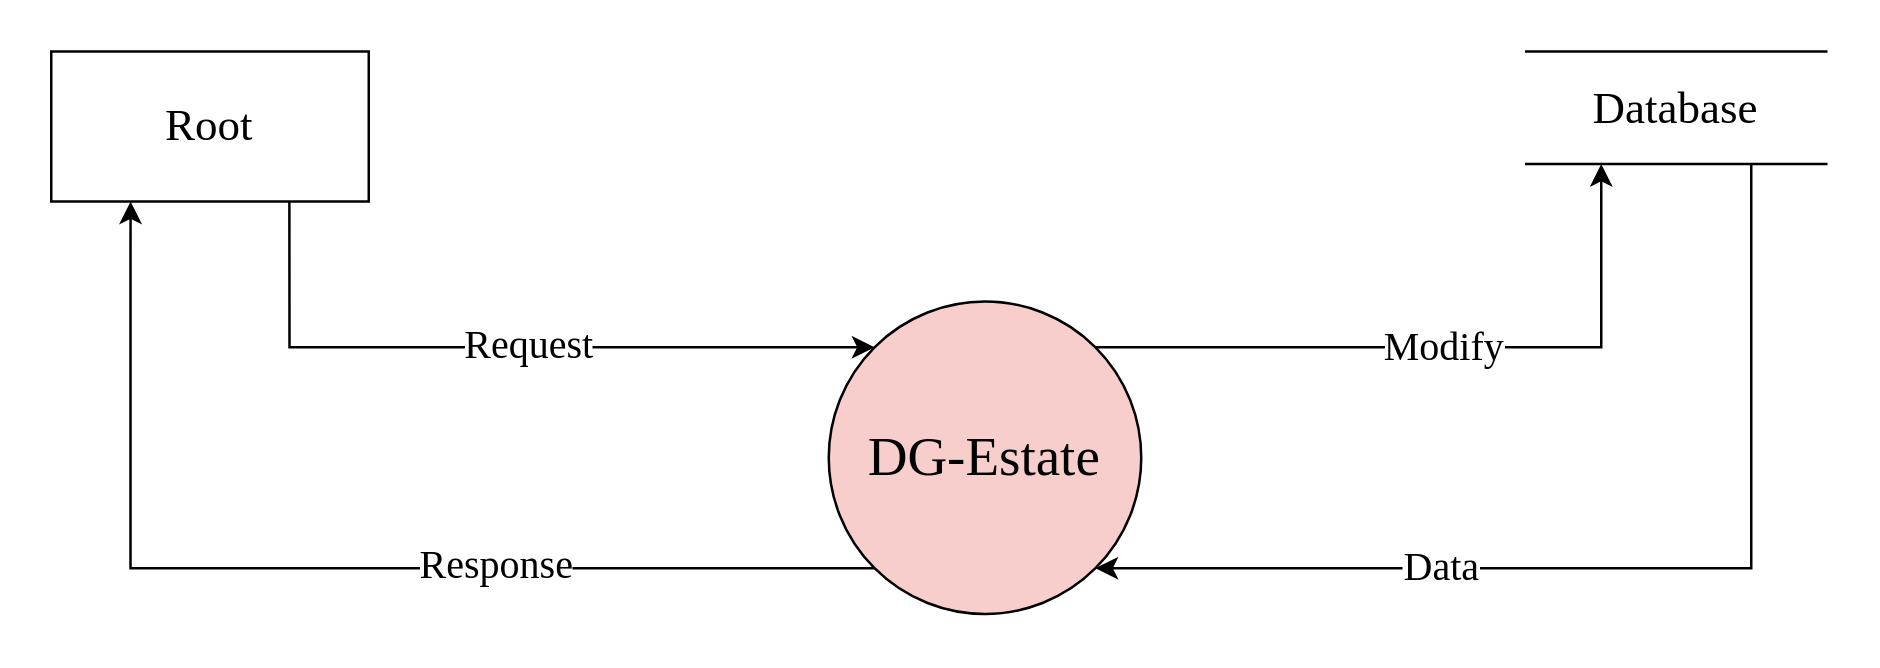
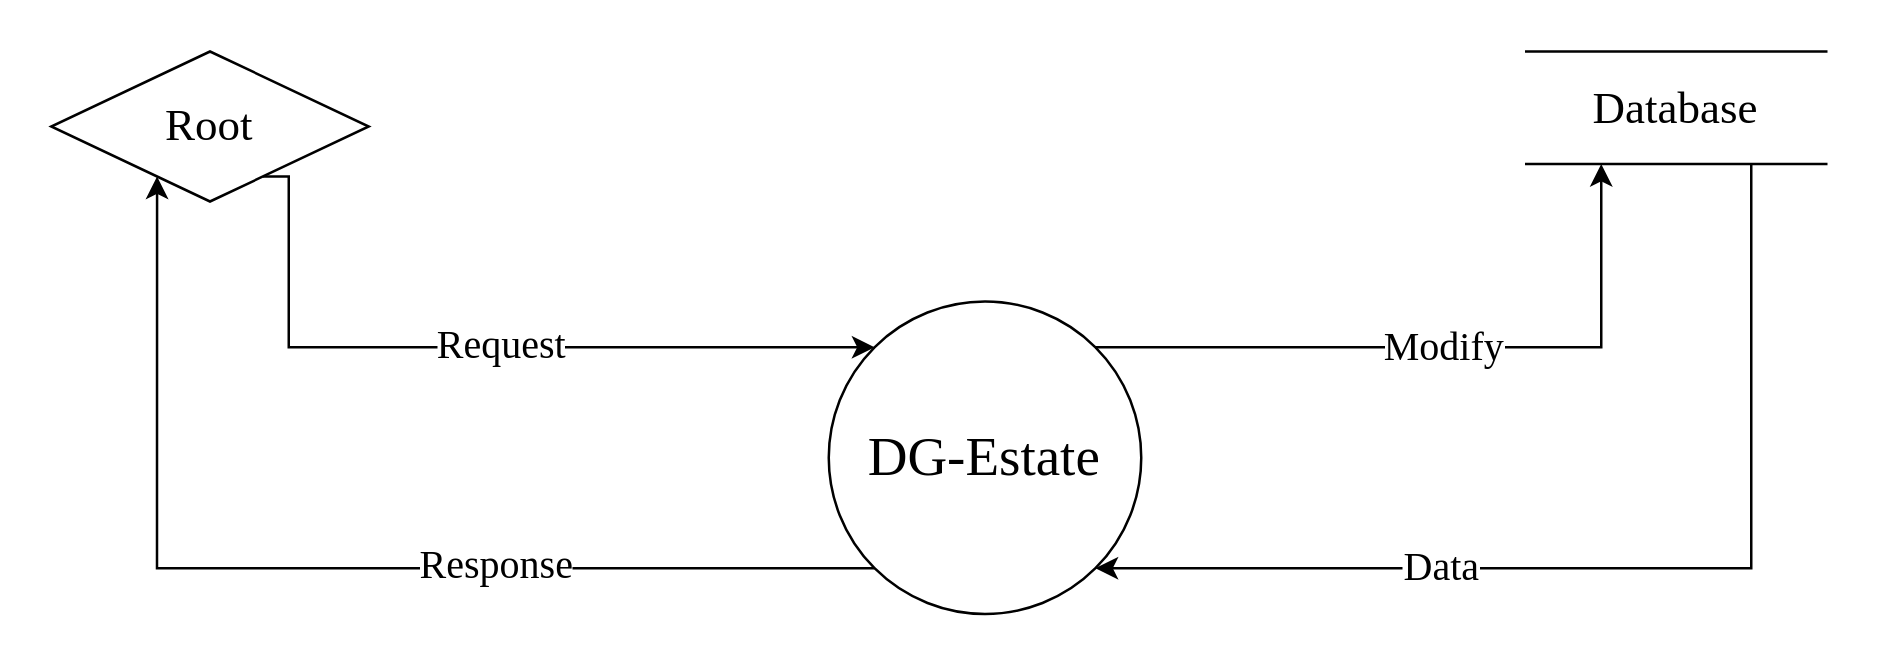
(210, 126) -> (210, 126)
(985, 458) -> (985, 458)
